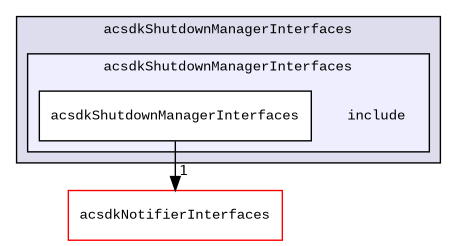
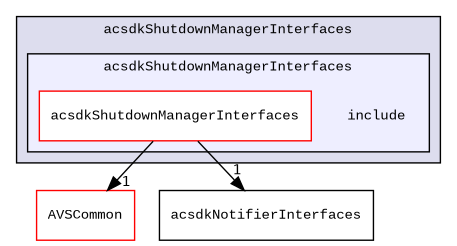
(175, 116) -> (175, 116)
none -> (86, 215)
(175, 215) -> (266, 215)
